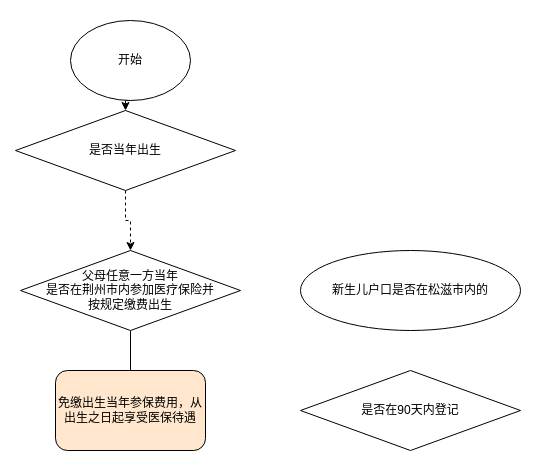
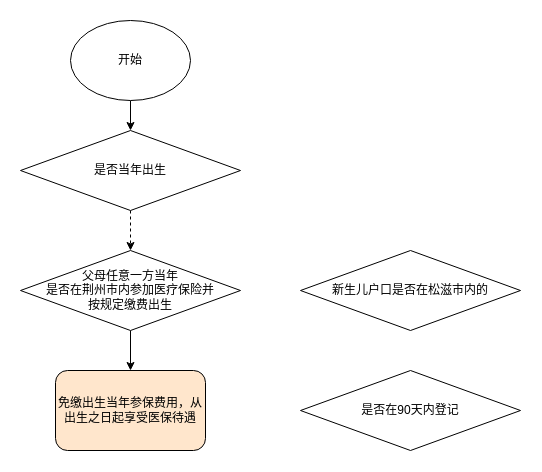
(126, 151) -> (131, 171)
(411, 291) -> (411, 291)
(131, 365) -> (131, 362)
